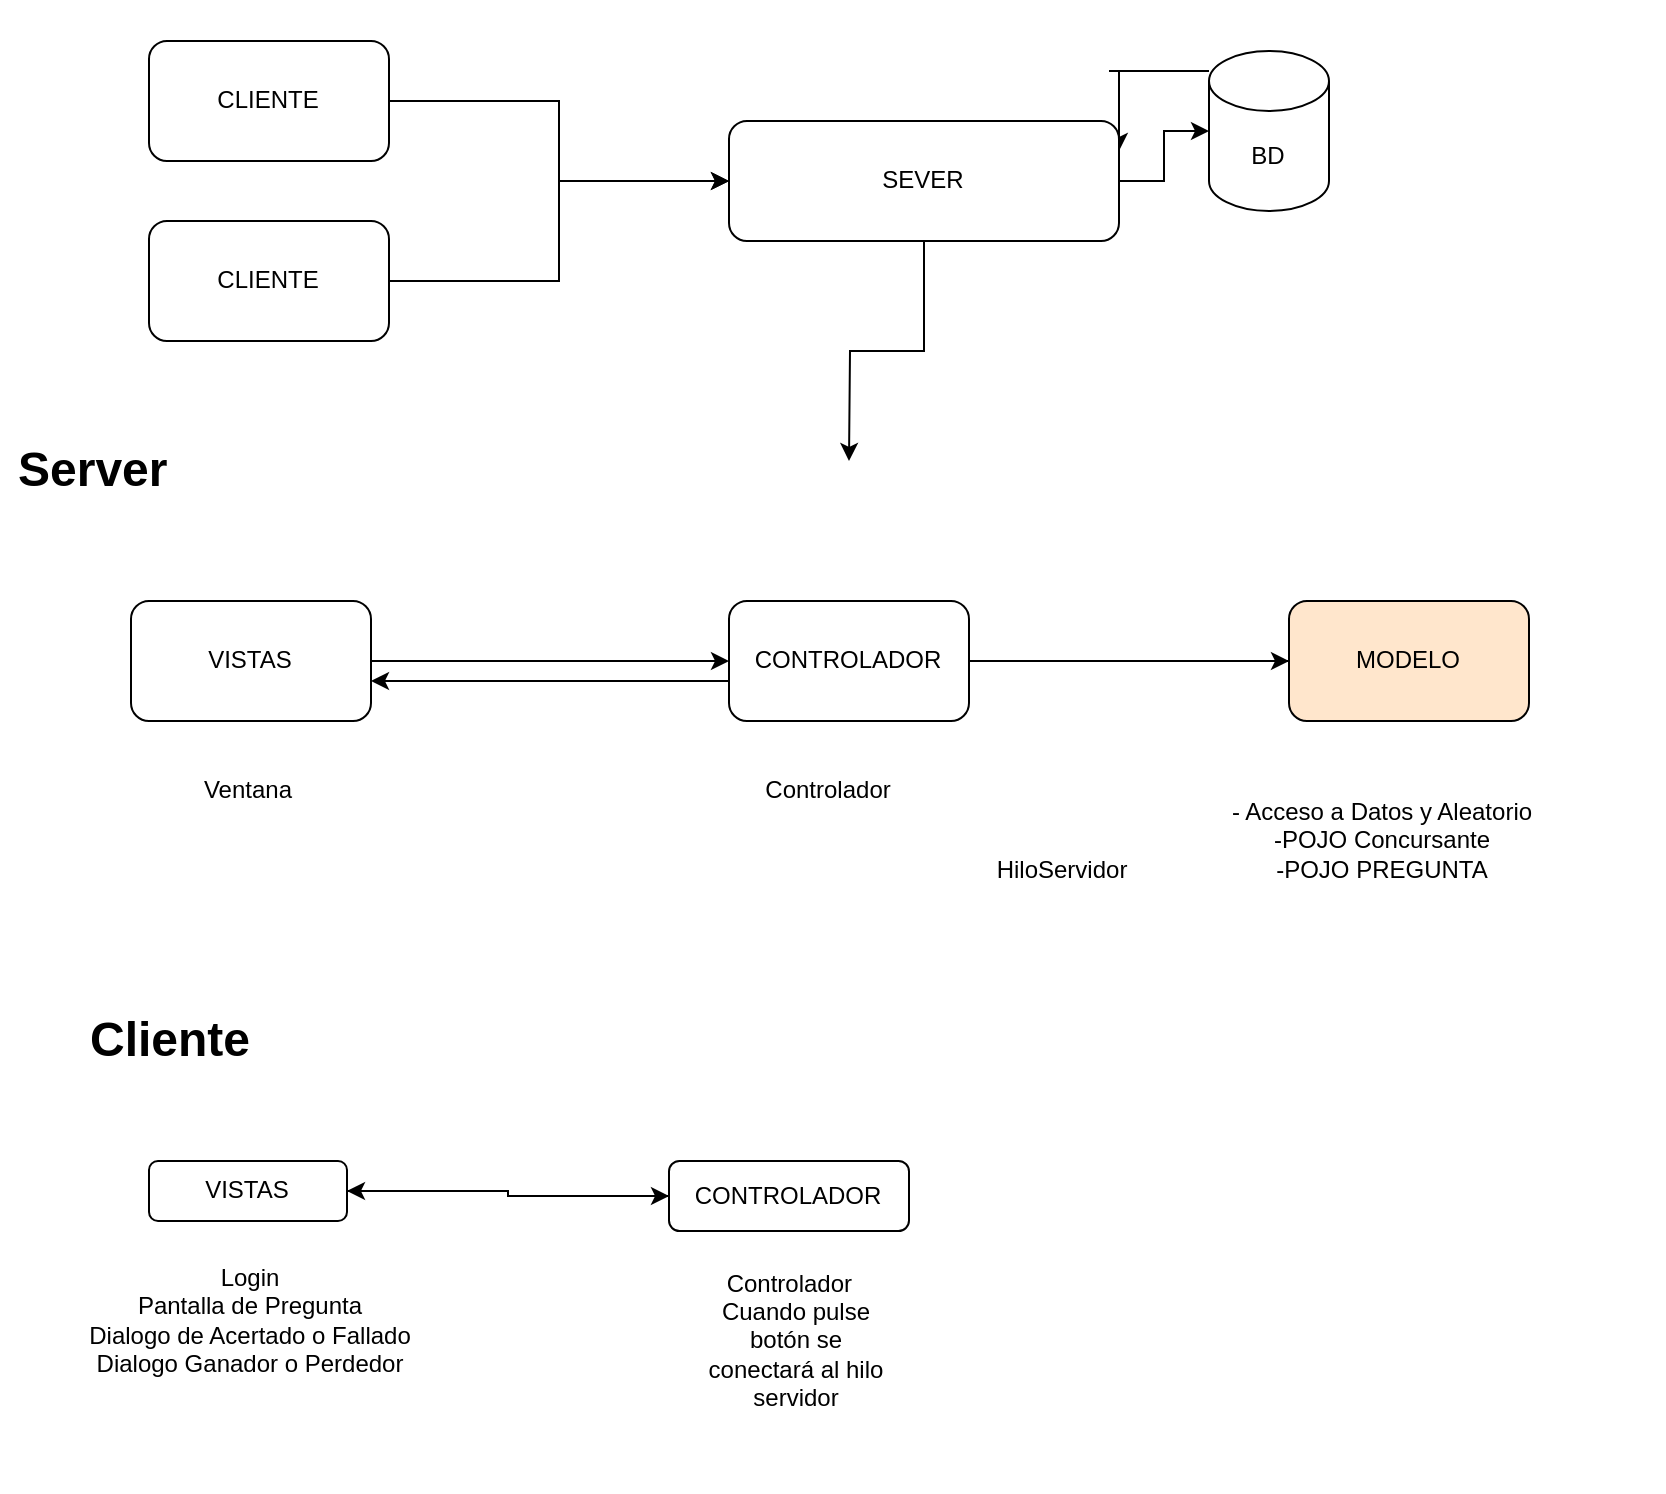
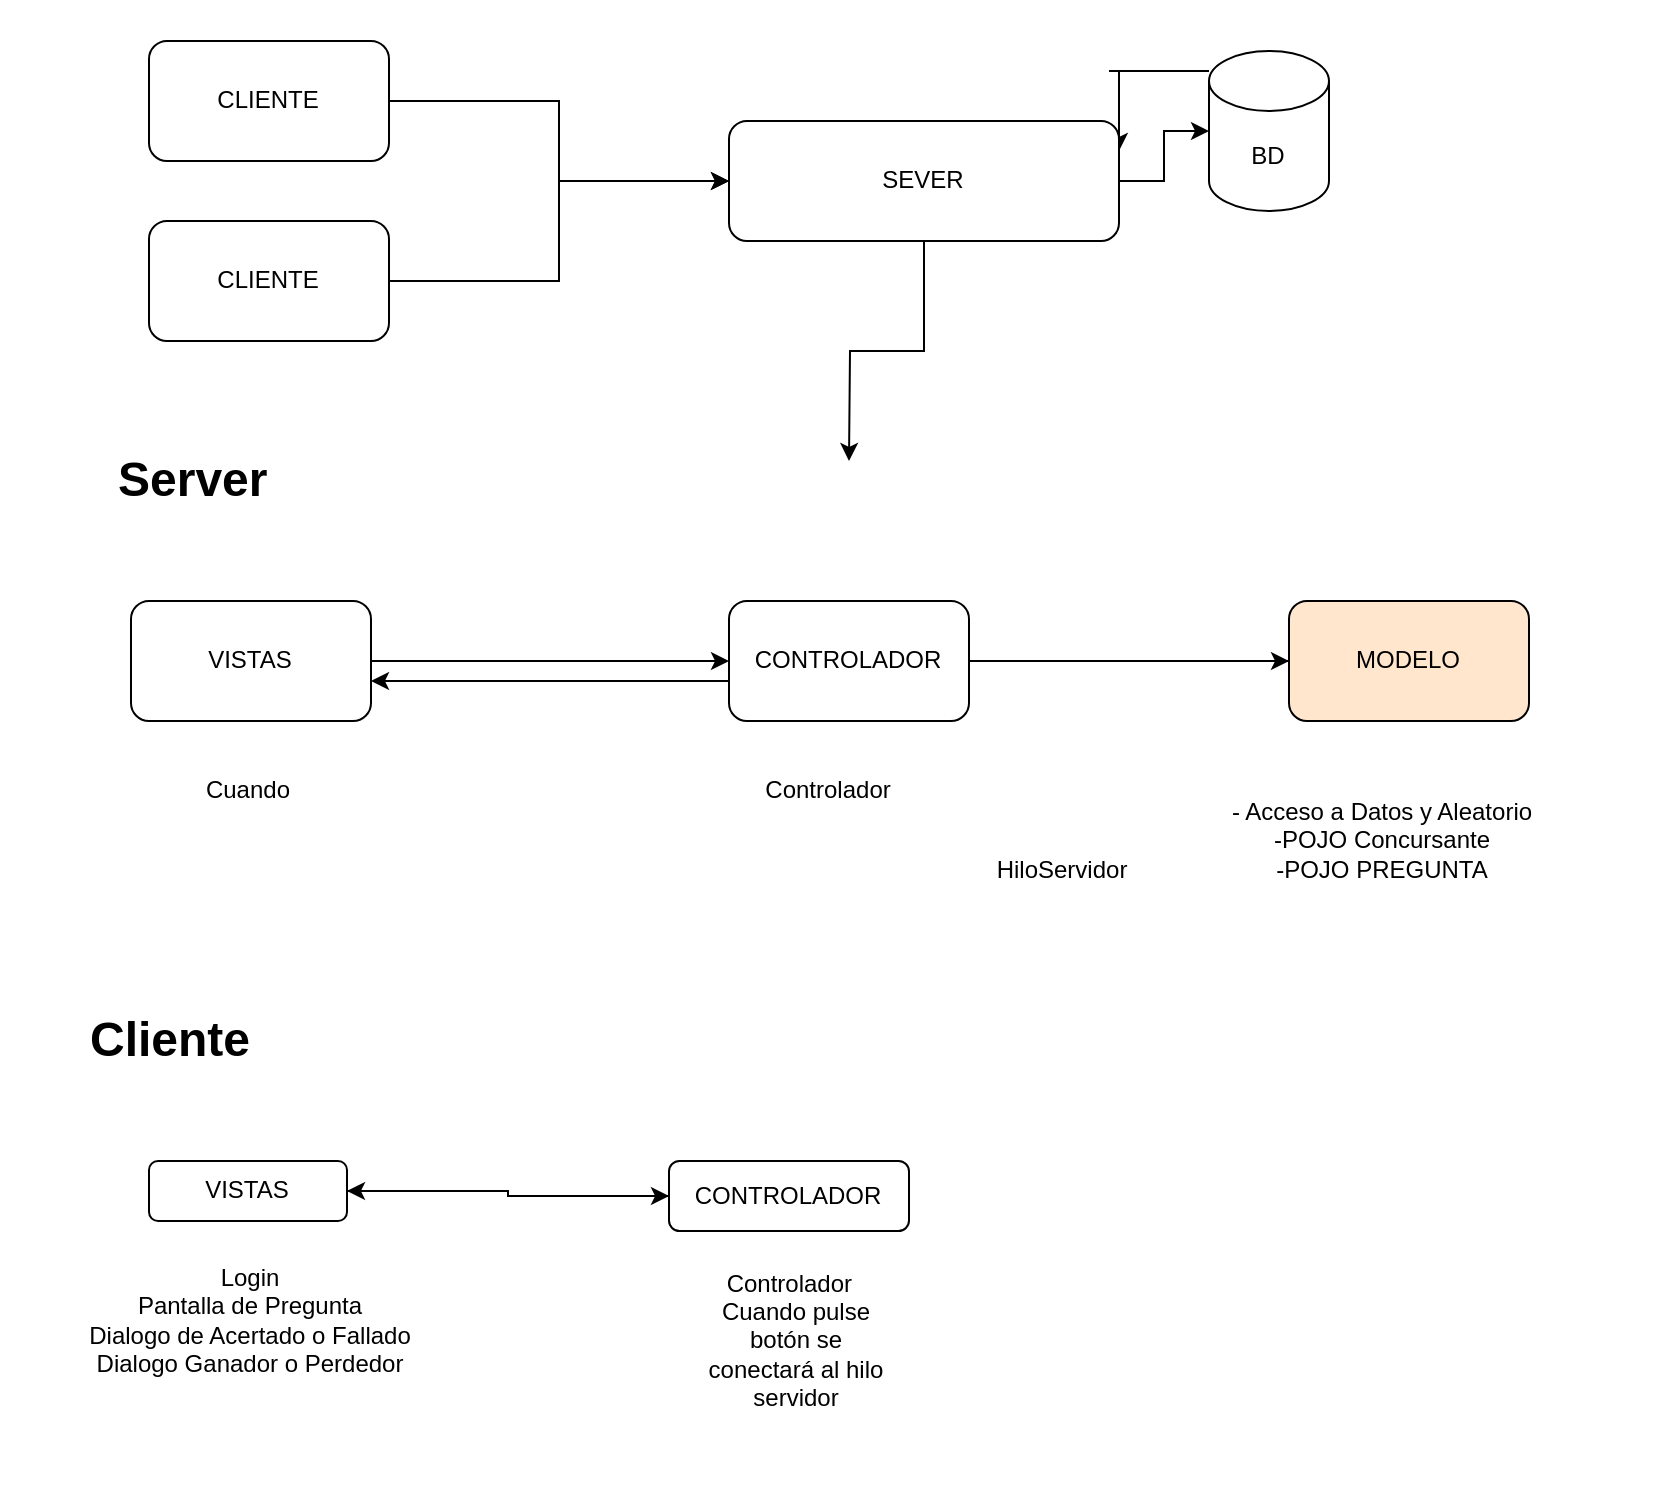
(109, 471) -> (209, 481)
(249, 791) -> (249, 791)
